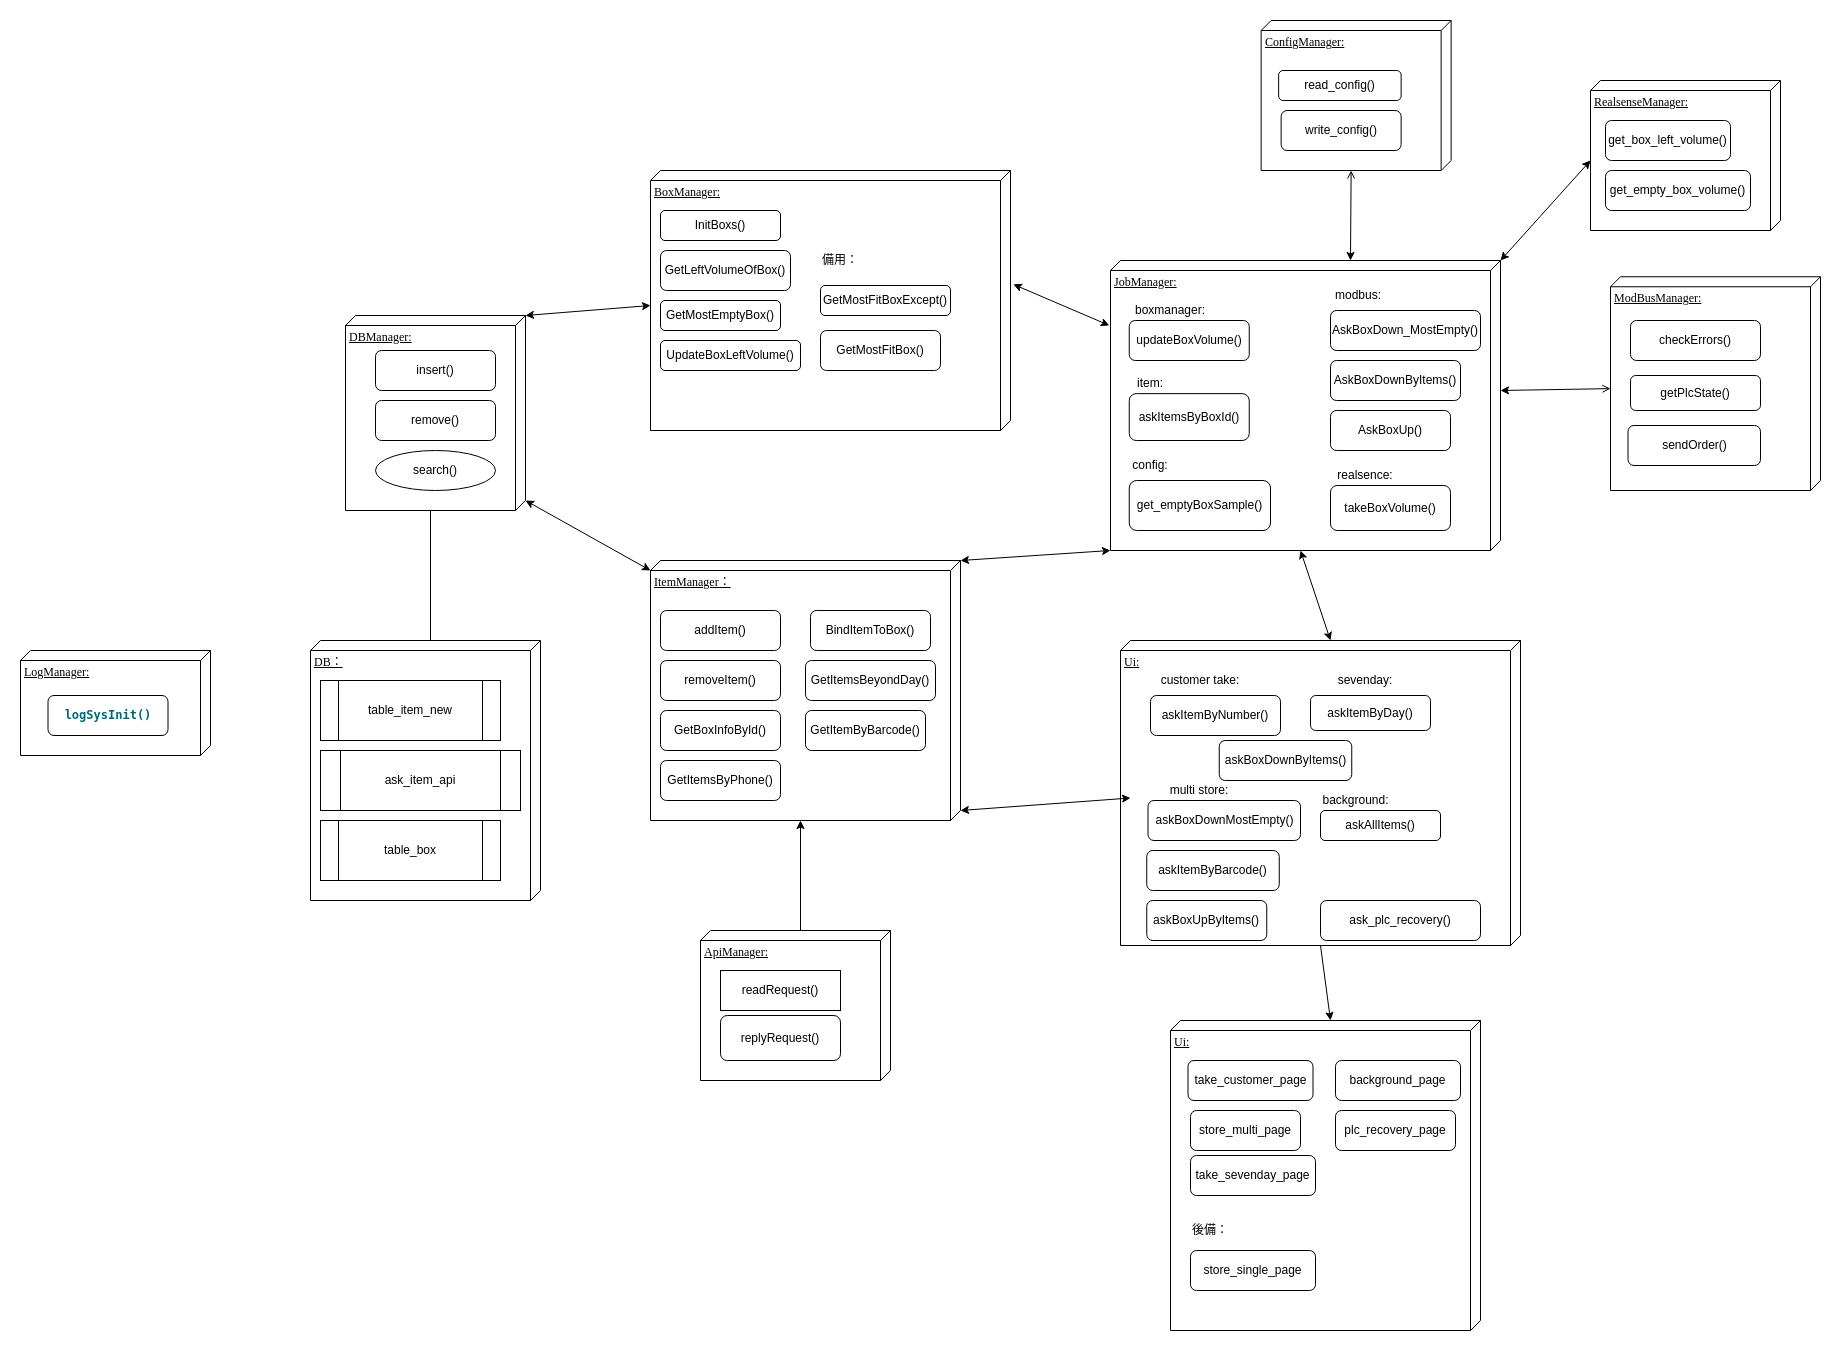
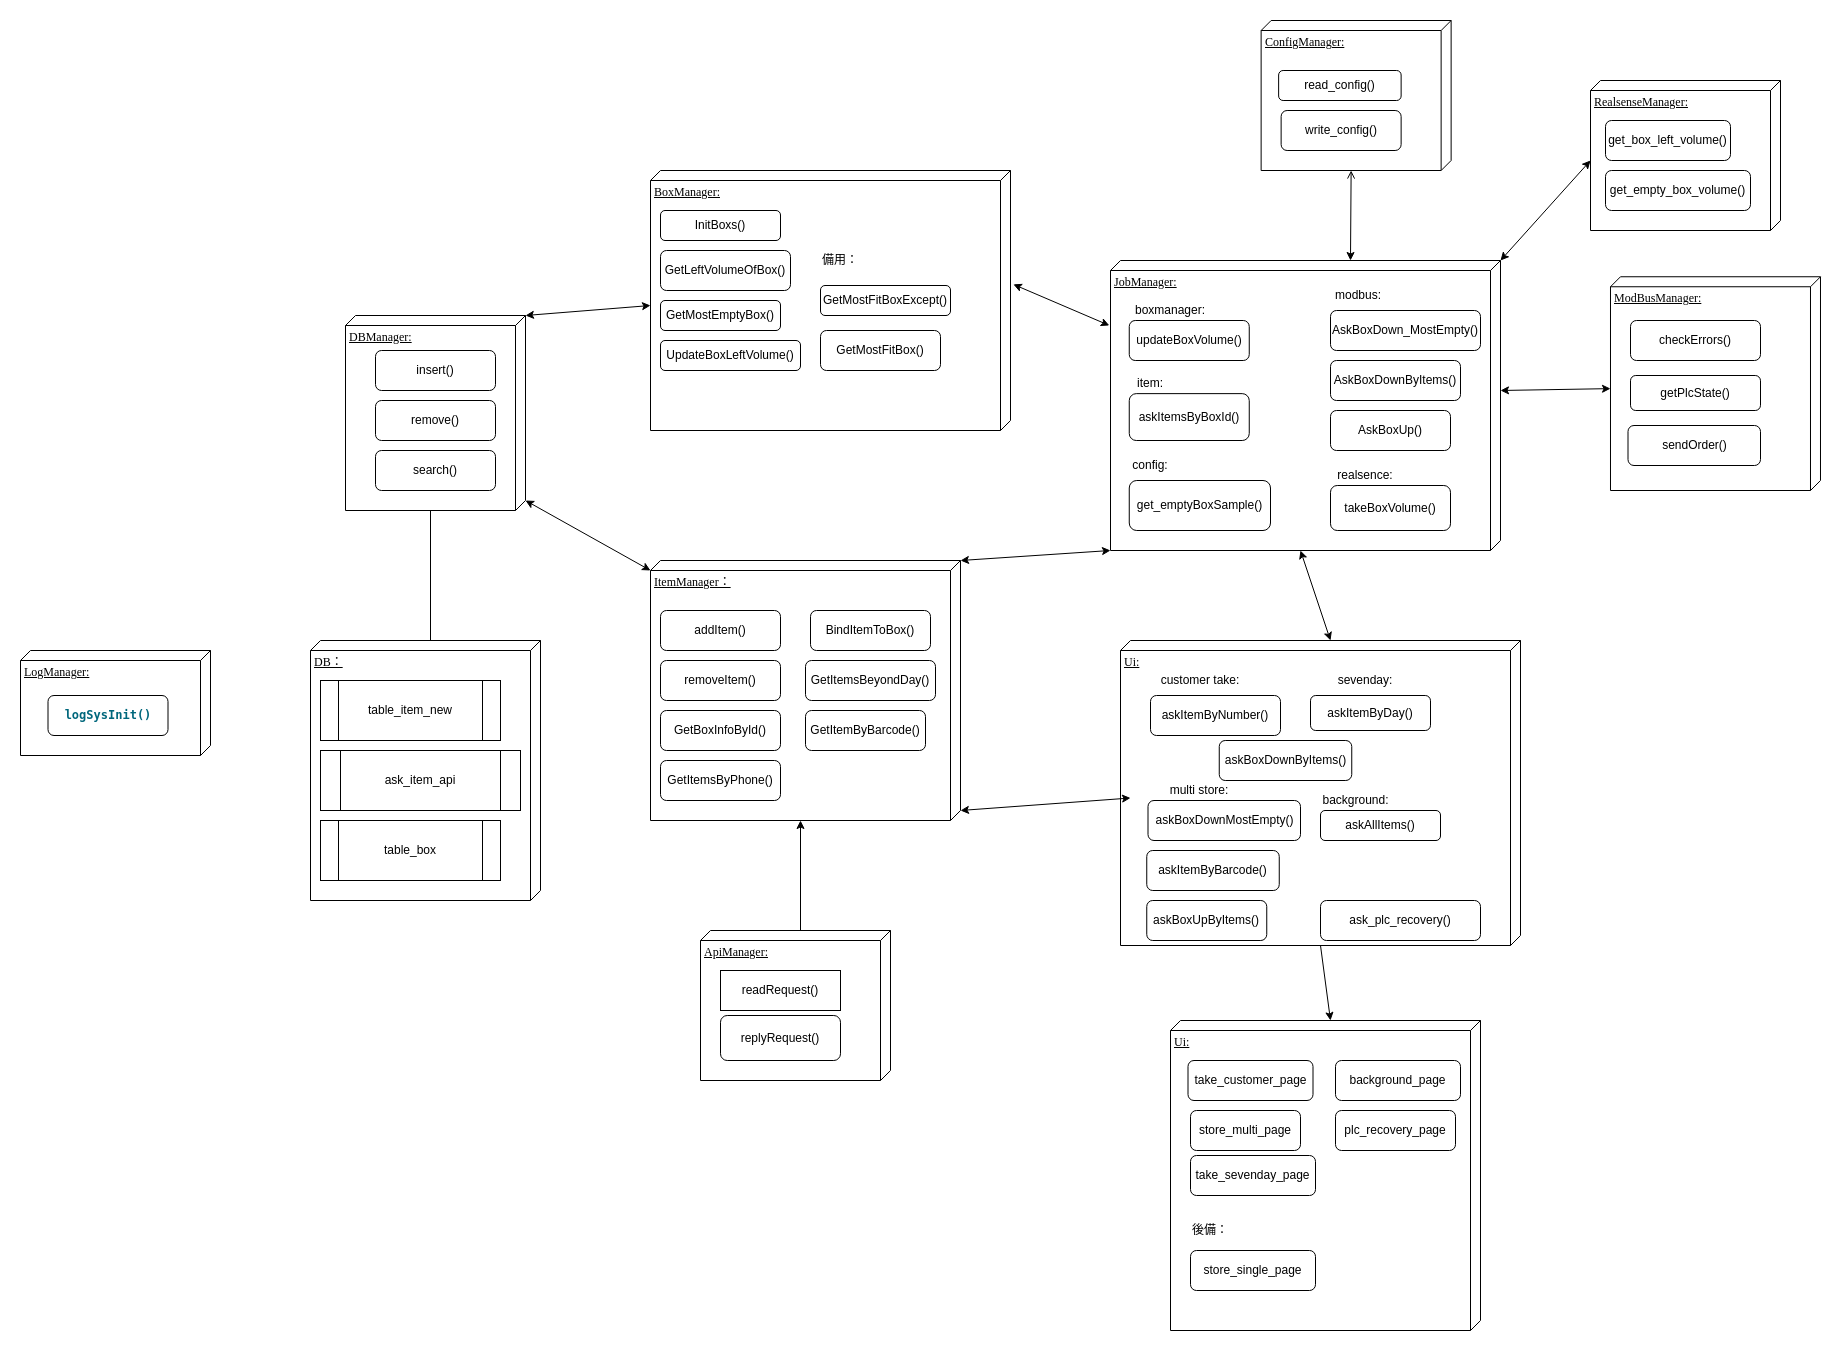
(1604, 389) -> (1602, 389)
(436, 471) -> (436, 471)
